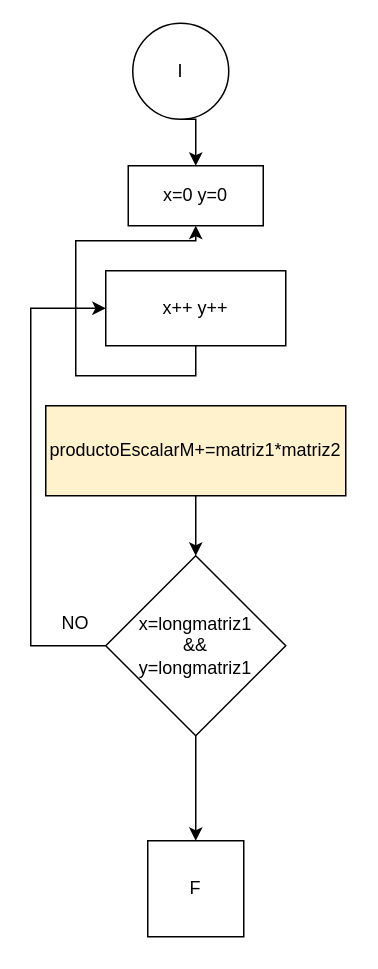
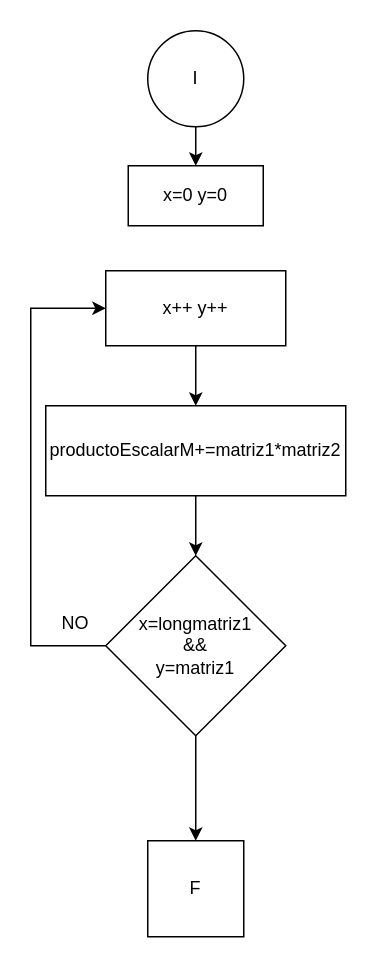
(181, 71) -> (196, 79)
(76, 306) -> (196, 384)
(196, 451) -> (196, 451)
(196, 646) -> (196, 646)
